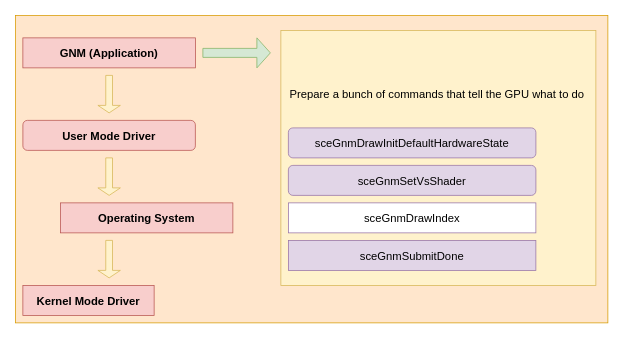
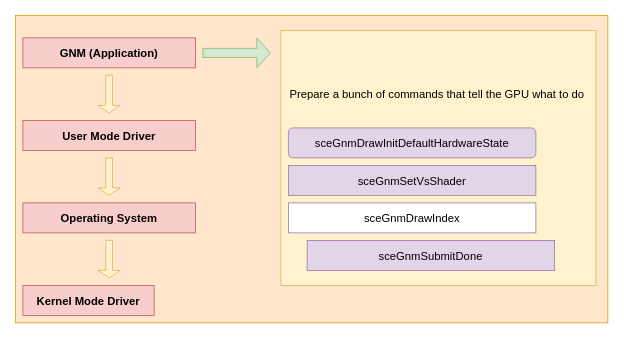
(109, 135) -> (109, 135)
(412, 180) -> (412, 180)
(147, 218) -> (109, 218)
(412, 255) -> (431, 255)
